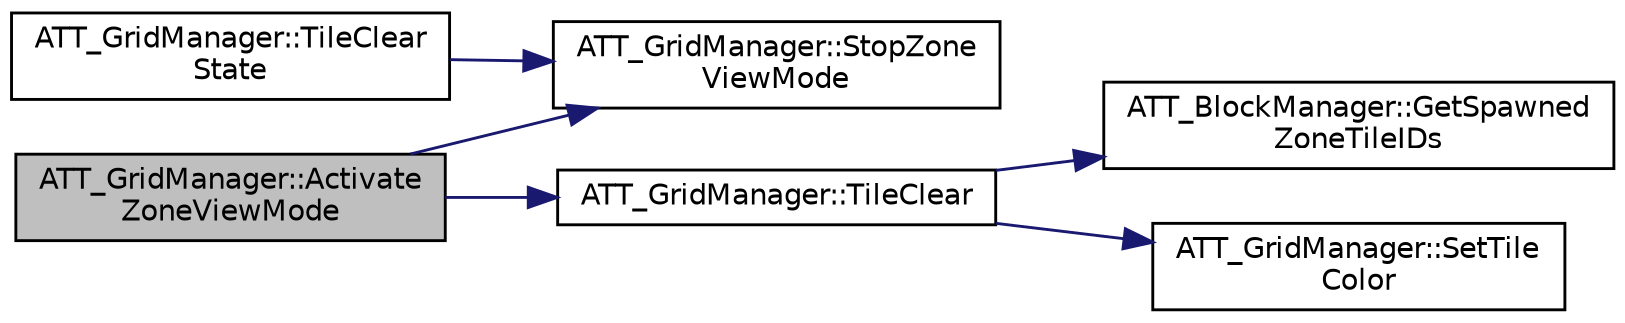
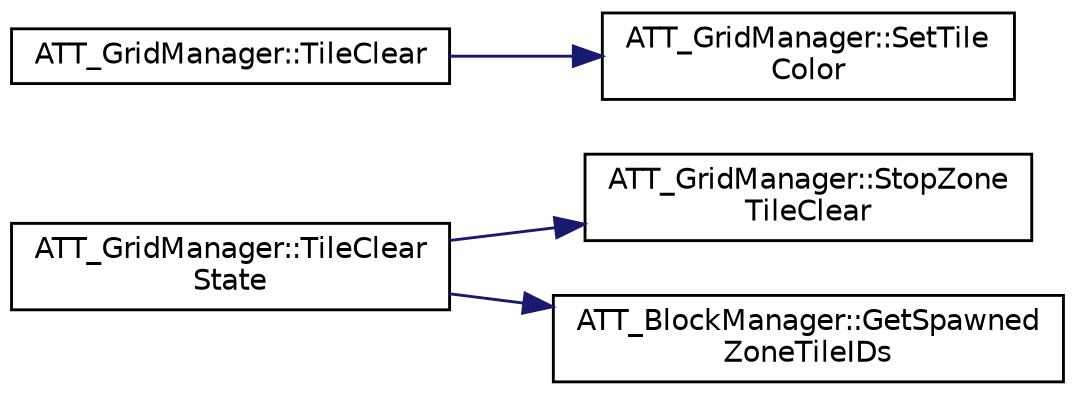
(777, 65) -> (808, 197)
(1035, 165) -> (487, 298)
(231, 197) -> none
